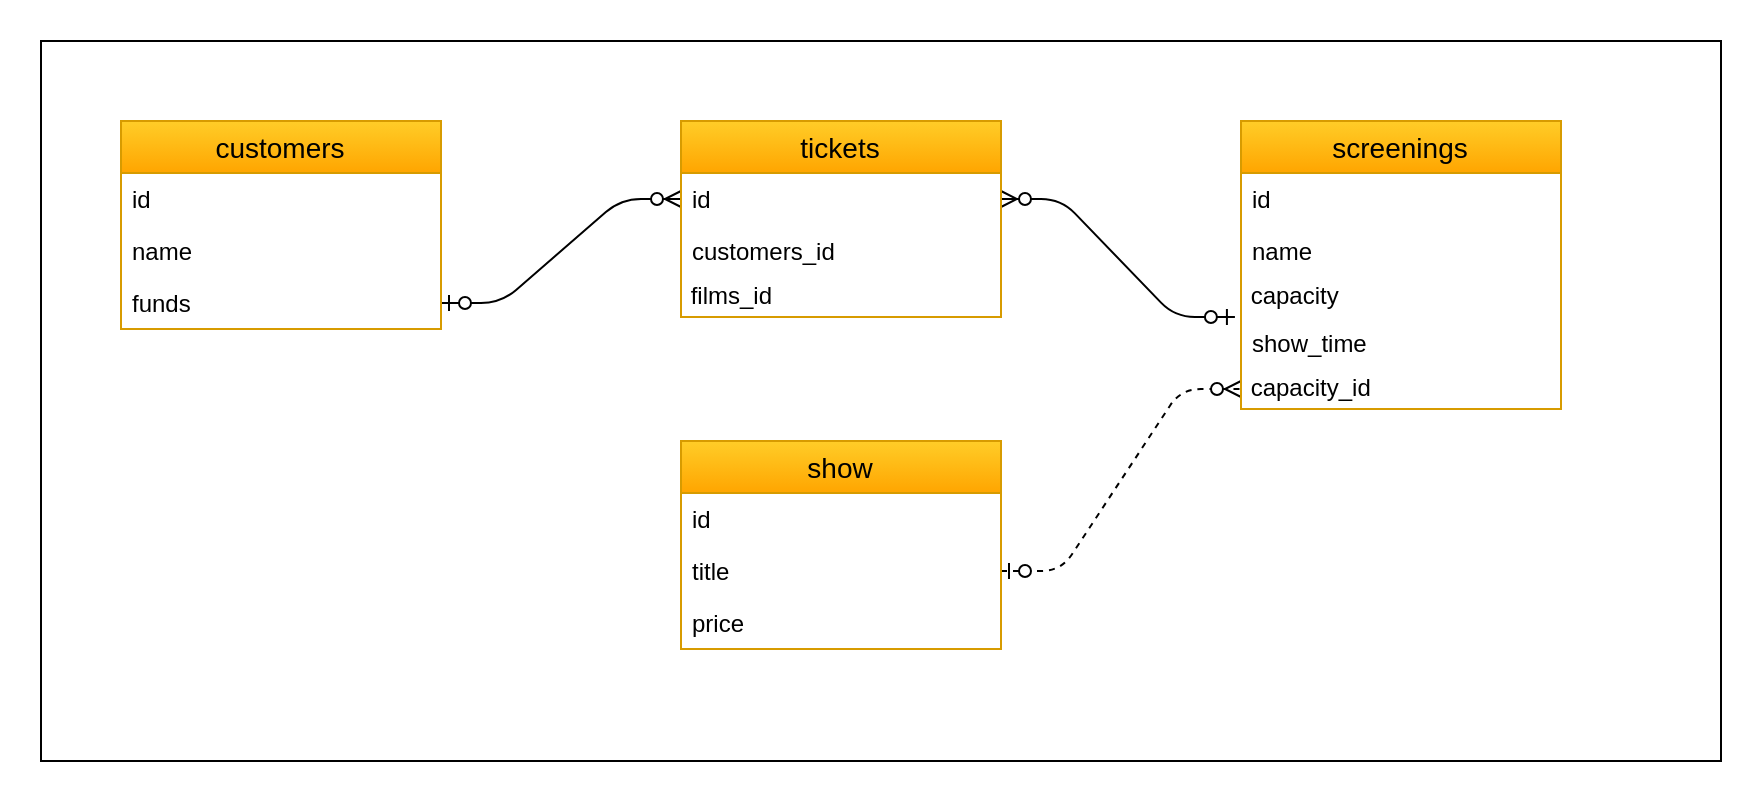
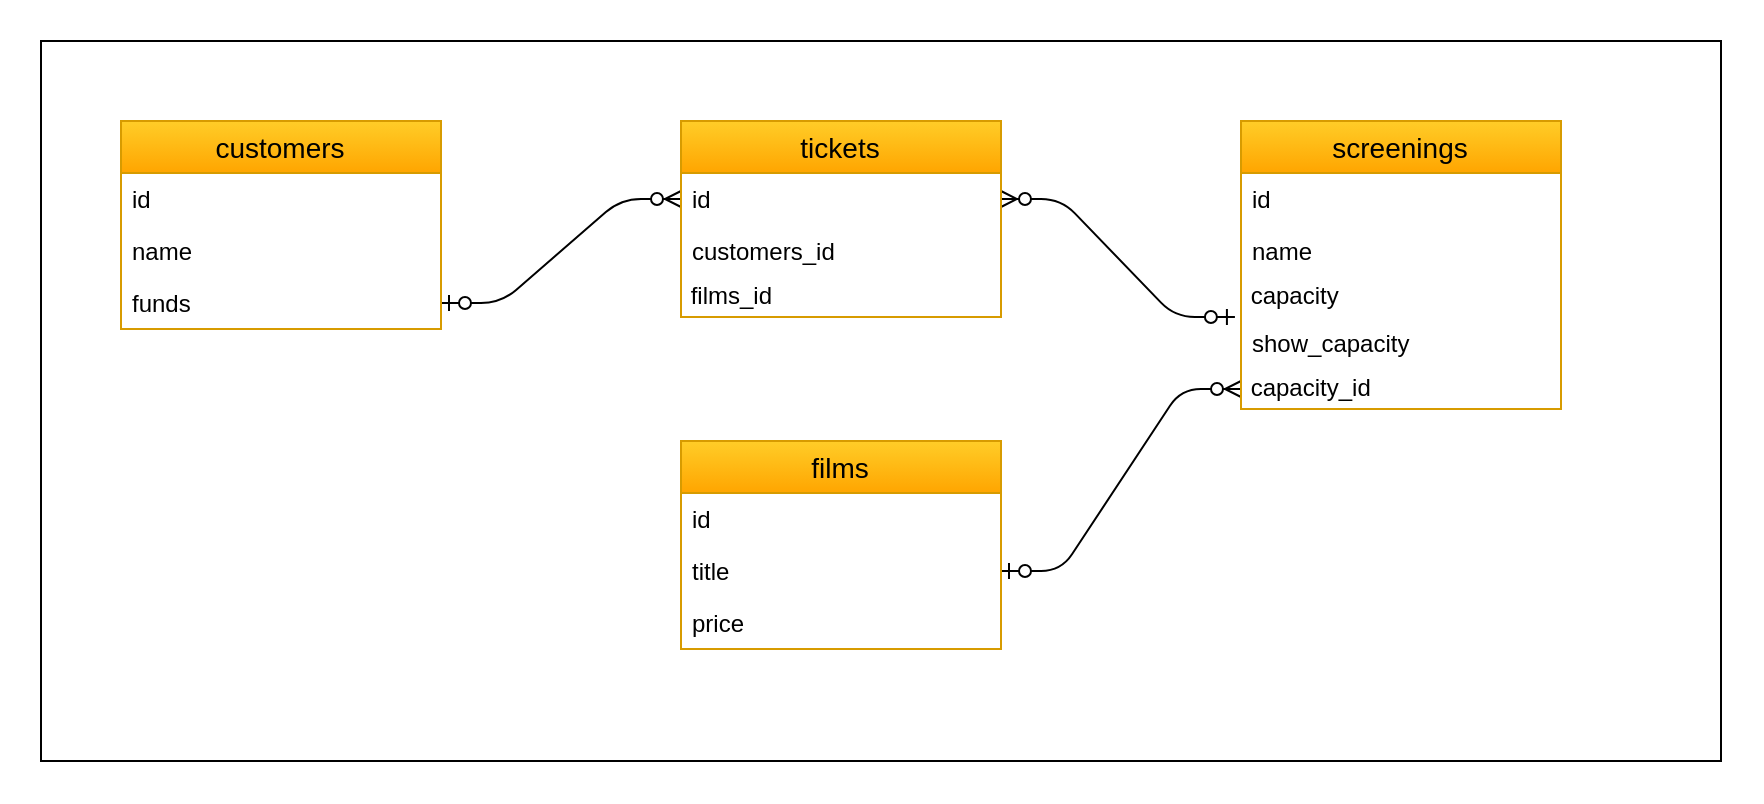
(1309, 344) -> (1336, 344)
(840, 469) -> (840, 469)
(1120, 481) -> (1120, 481)
